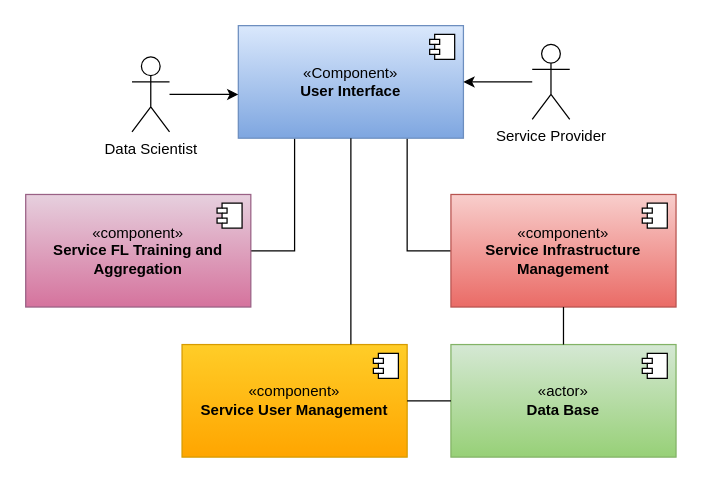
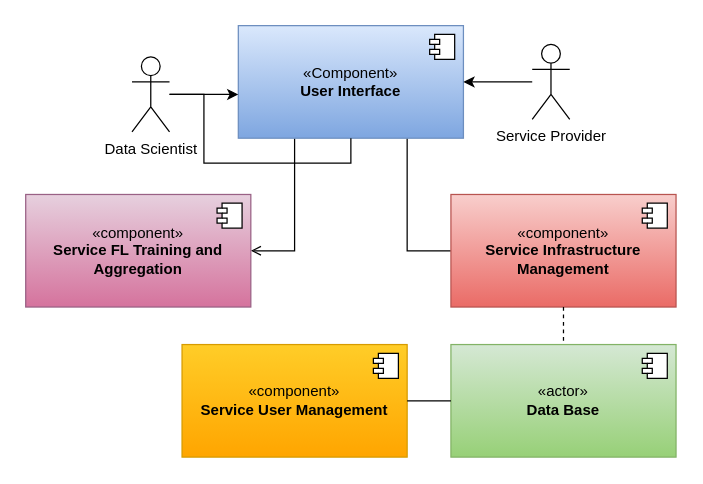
(256, 251) -> (256, 251)
(351, 252) -> (246, 163)
(563, 326) -> (563, 326)
